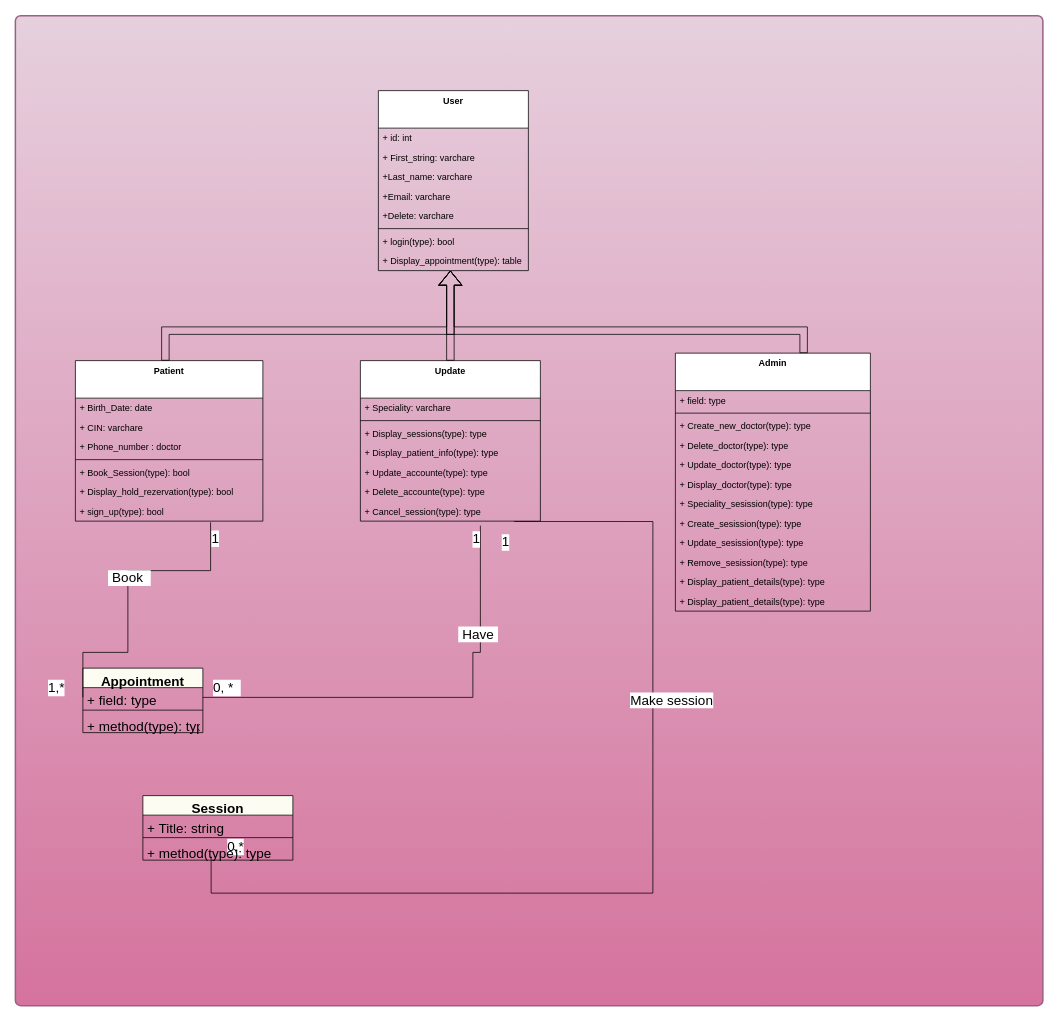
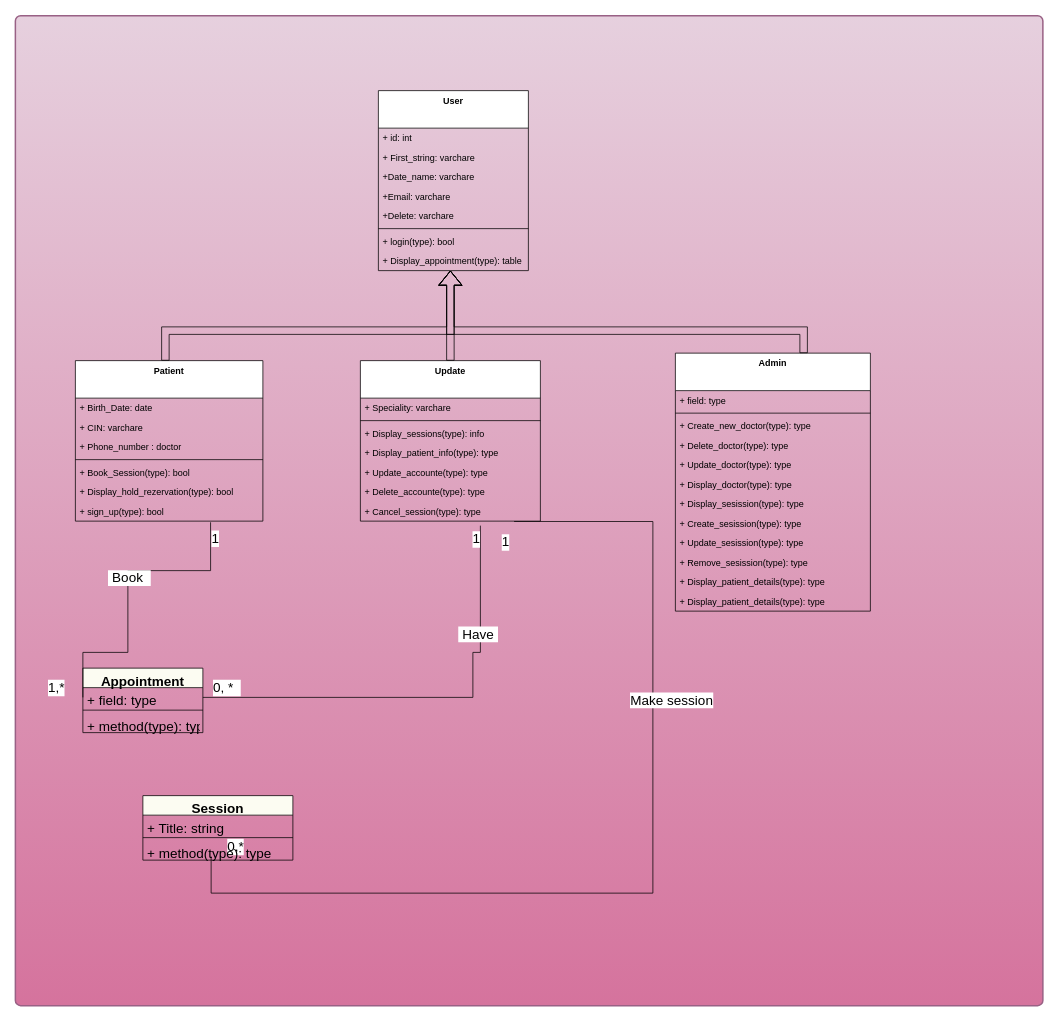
(431, 177) -> (431, 177)
(433, 434) -> (432, 434)
(756, 504) -> (749, 504)
